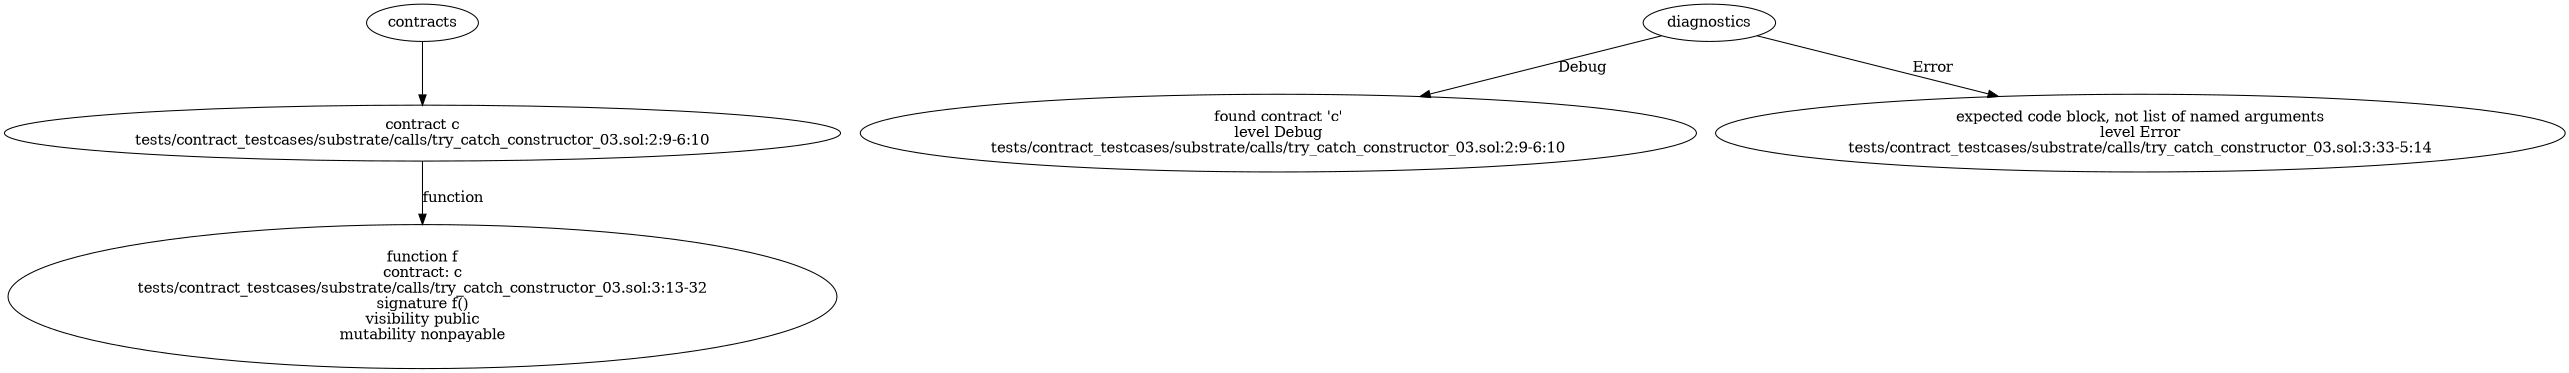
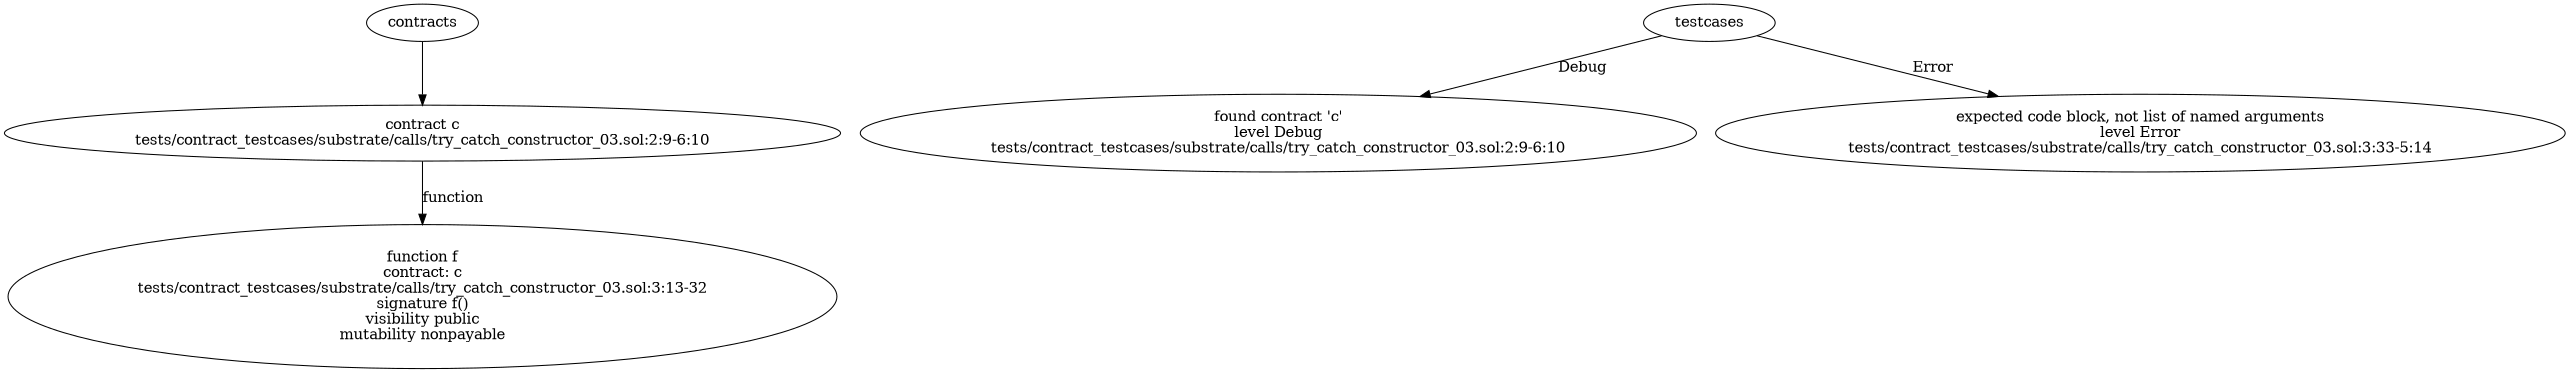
(1709, 23) -> (1709, 23)
